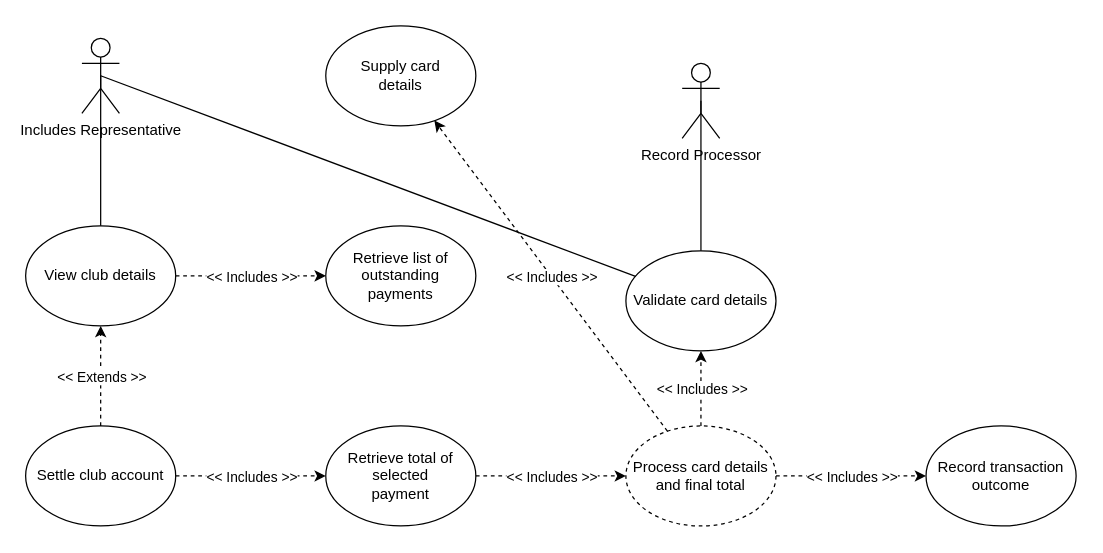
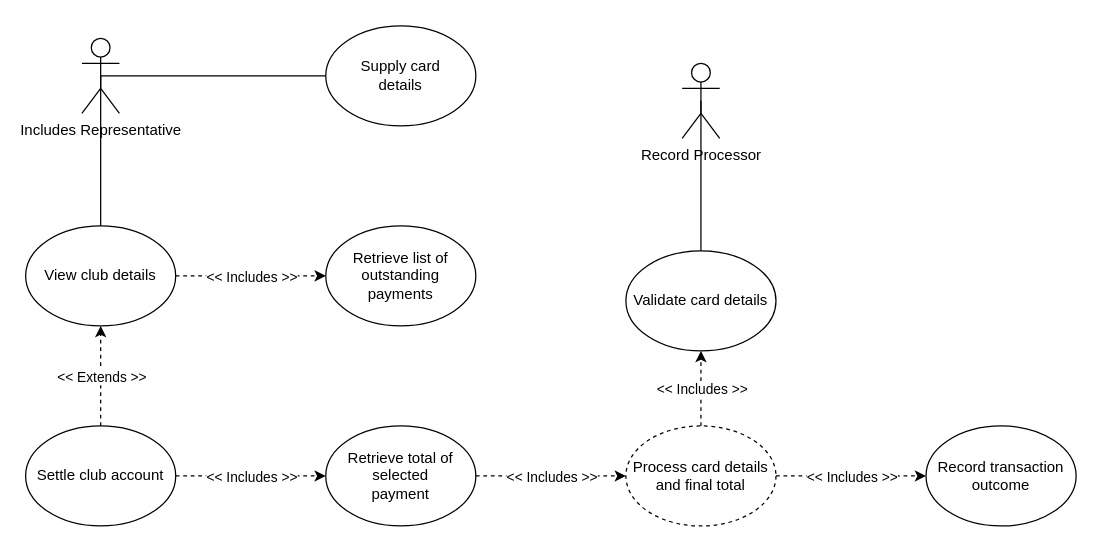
(308, 153) -> (214, 76)
(553, 279) -> none
